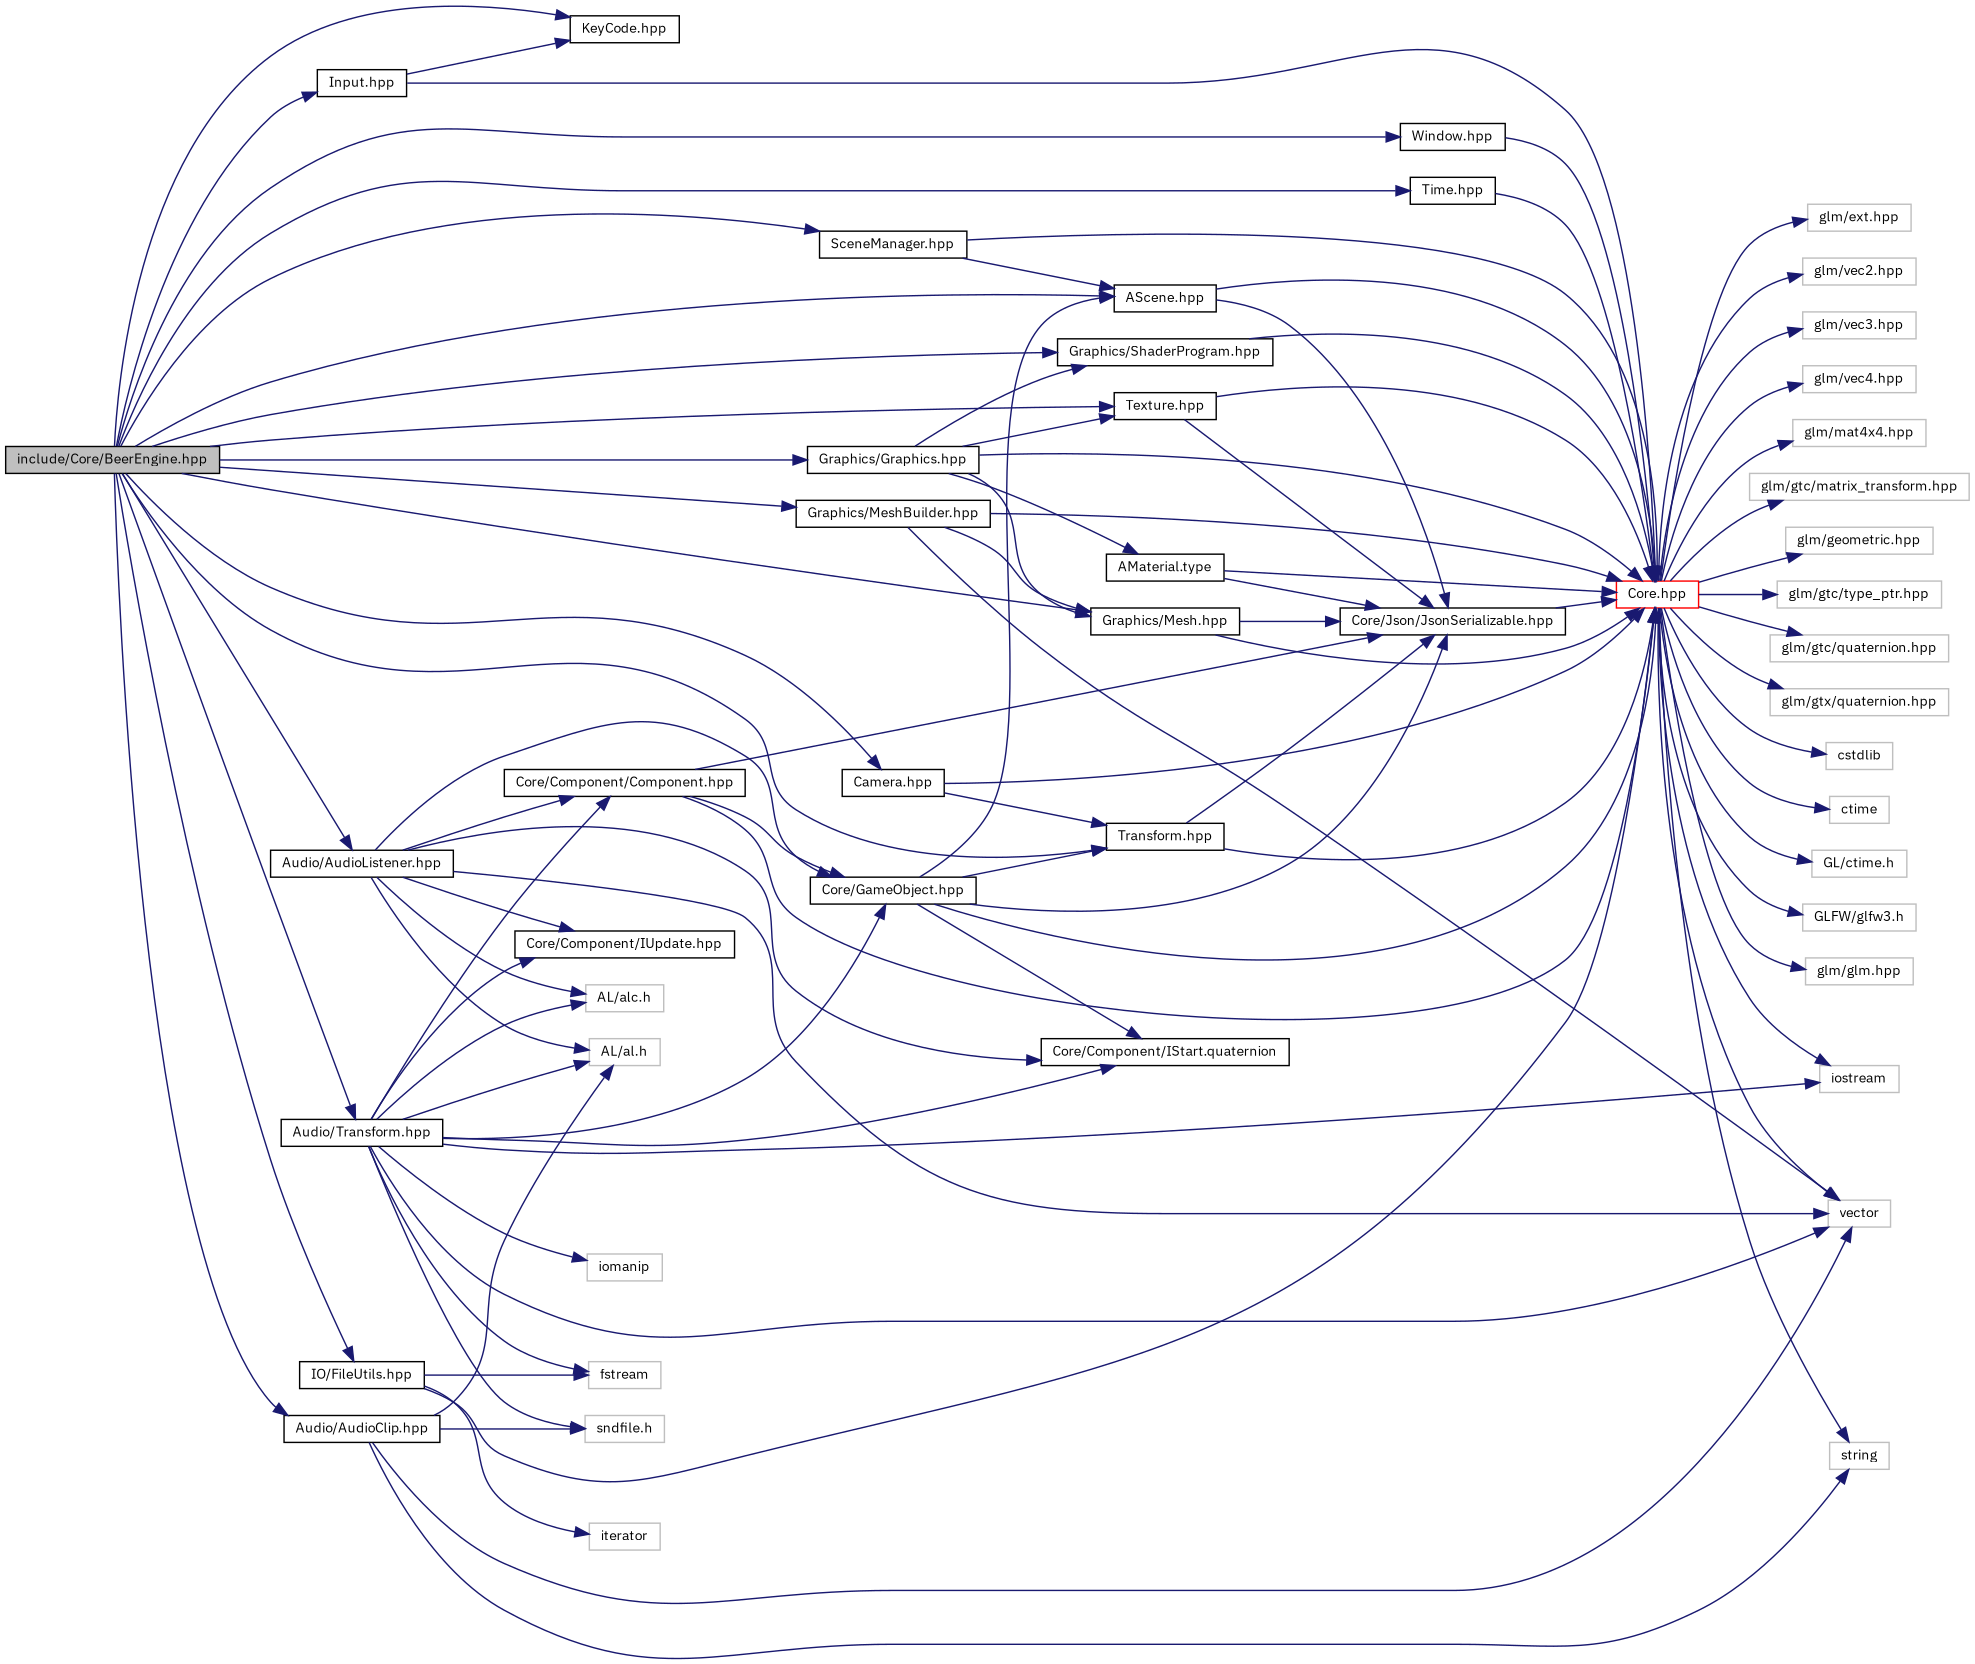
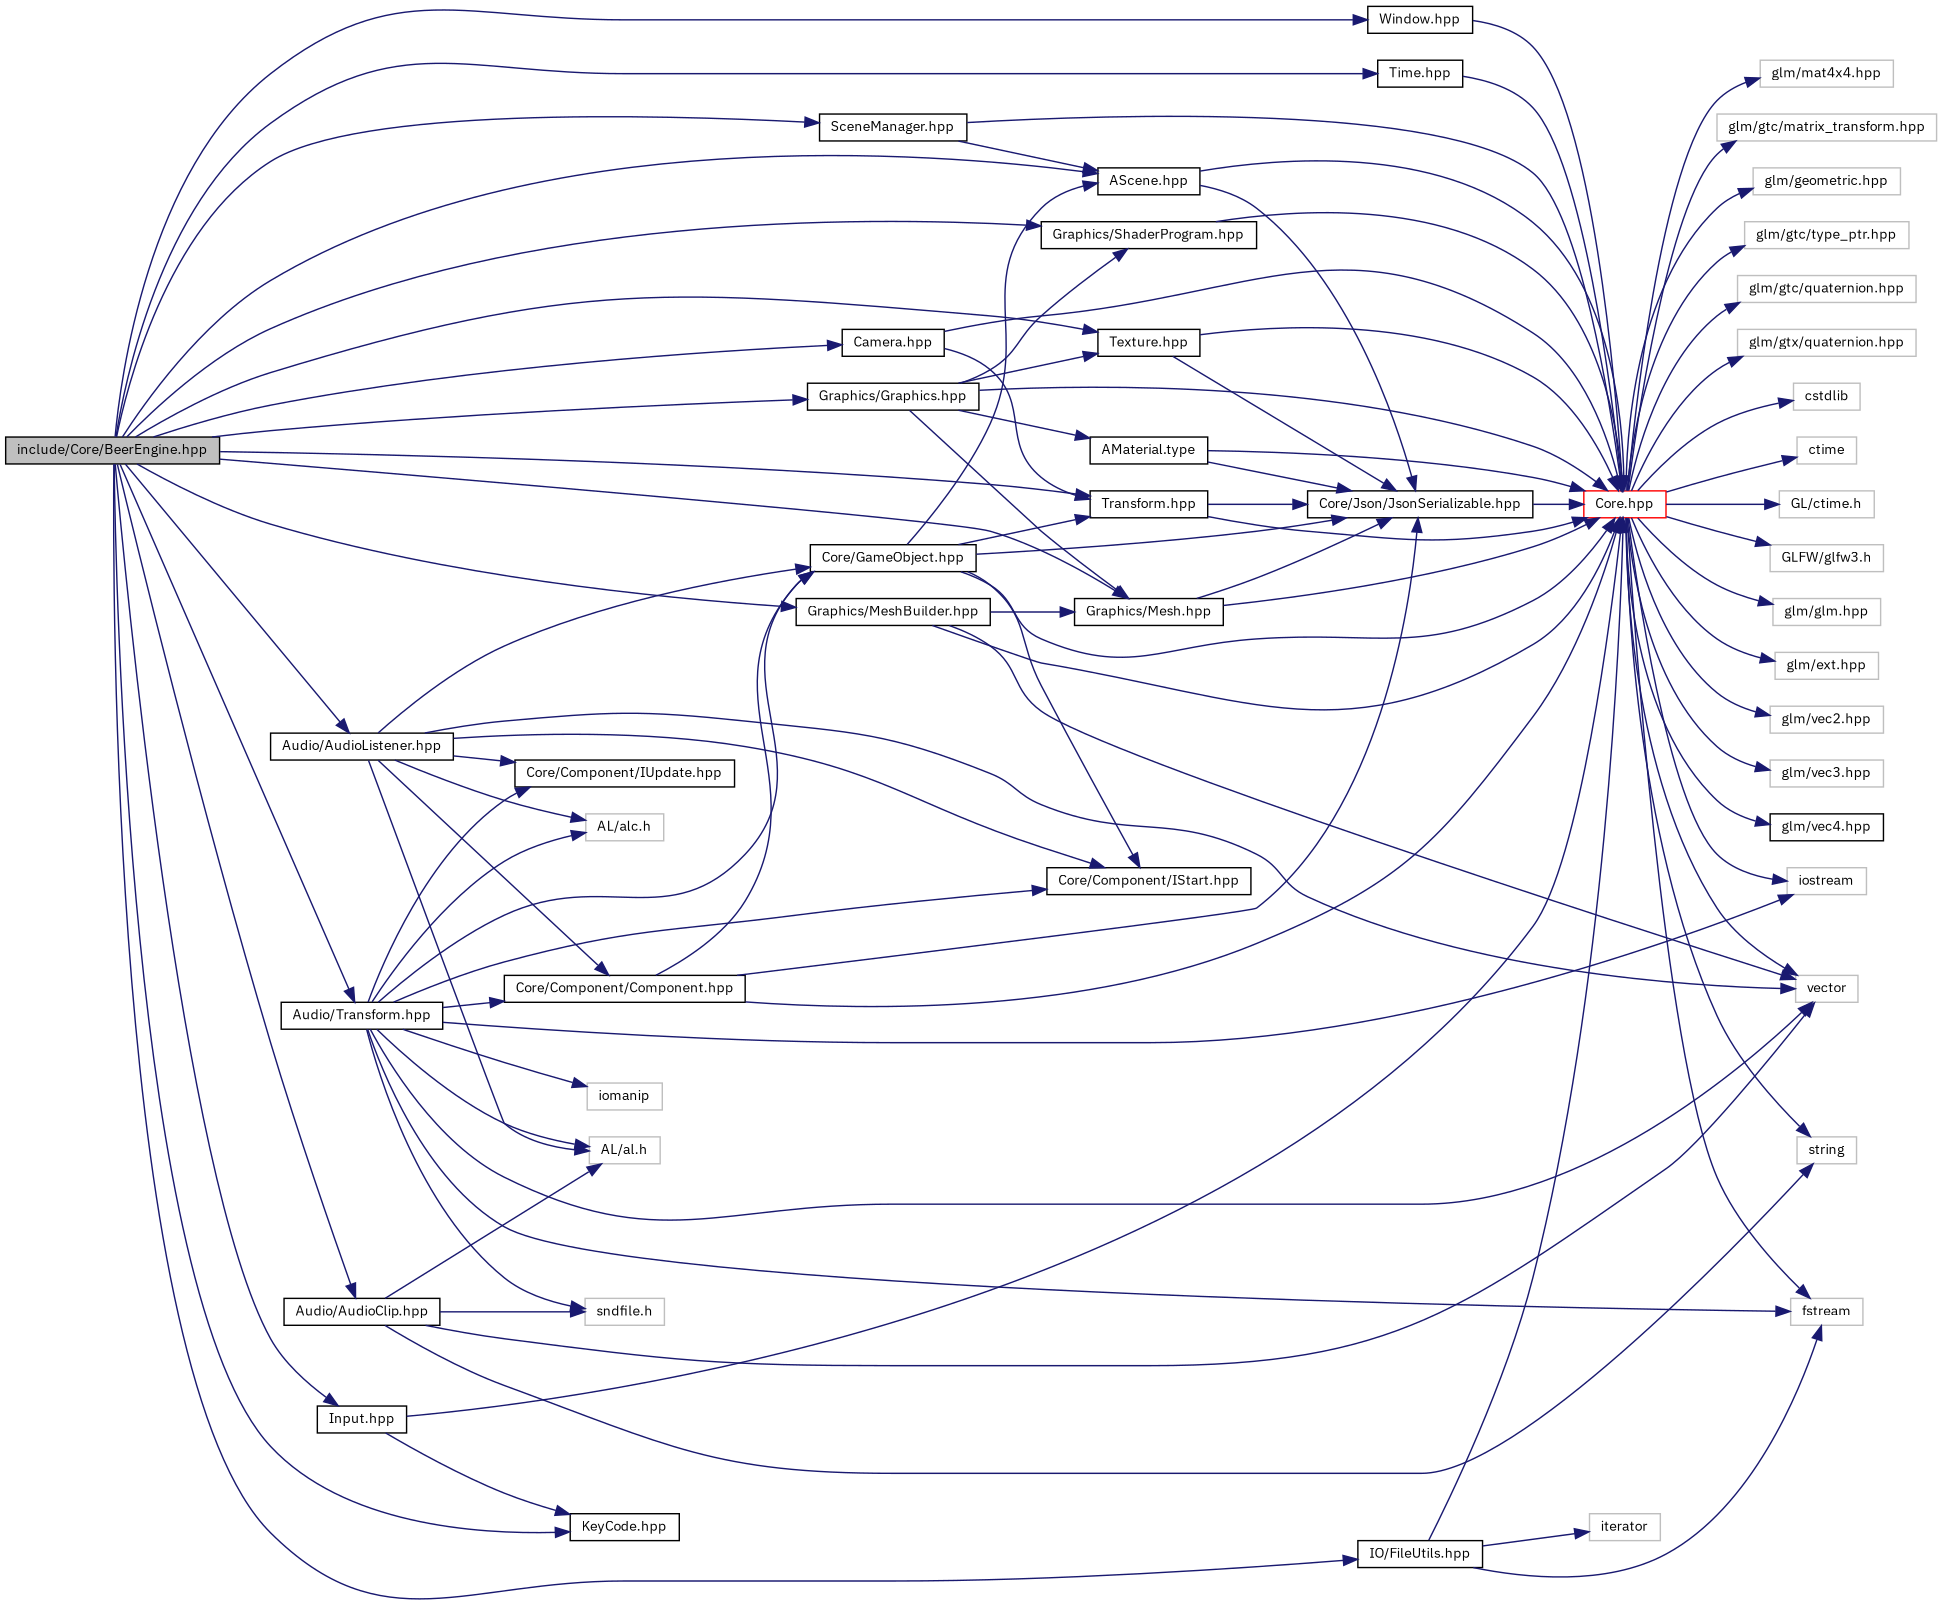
(1859, 379) -> (1827, 827)
none -> (1664, 919)
(1165, 1052) -> (1149, 881)
